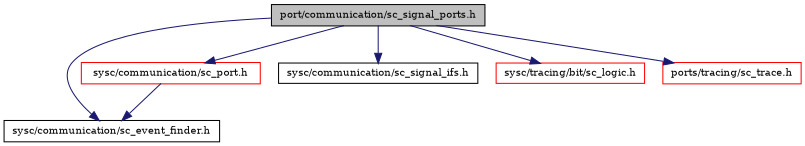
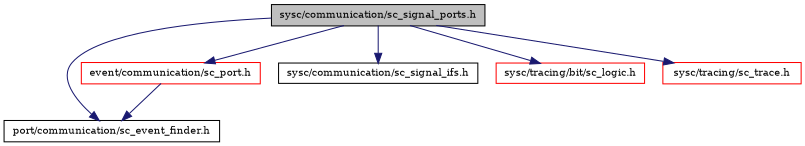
(378, 15) -> (378, 15)
(171, 73) -> (171, 73)
(732, 73) -> (732, 73)
(112, 131) -> (112, 131)
